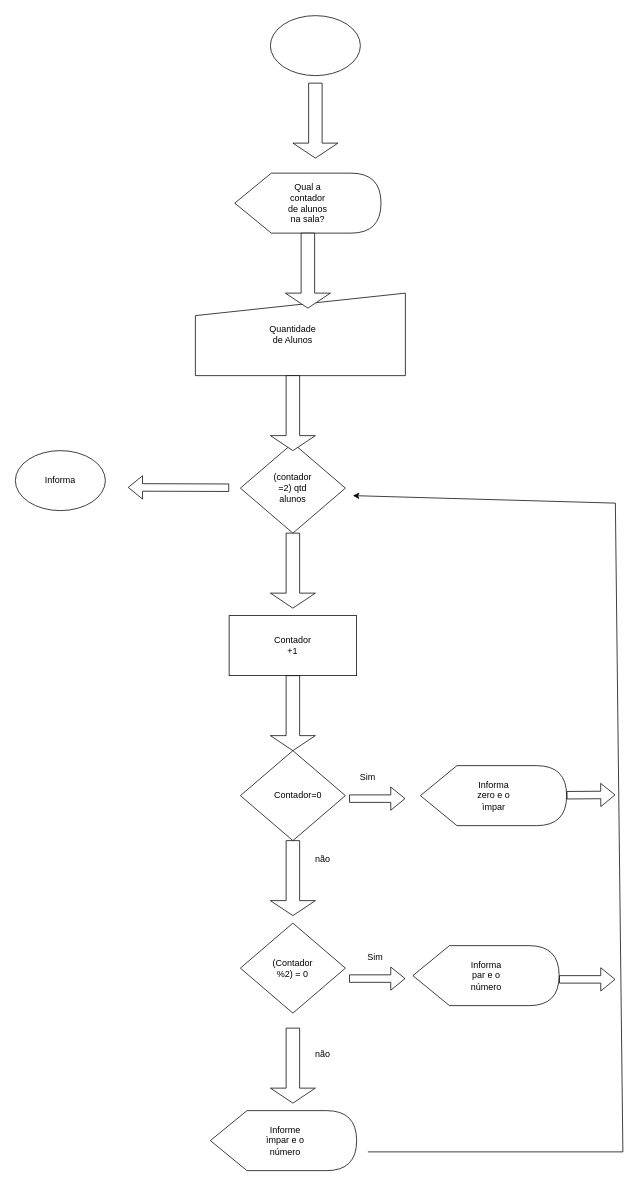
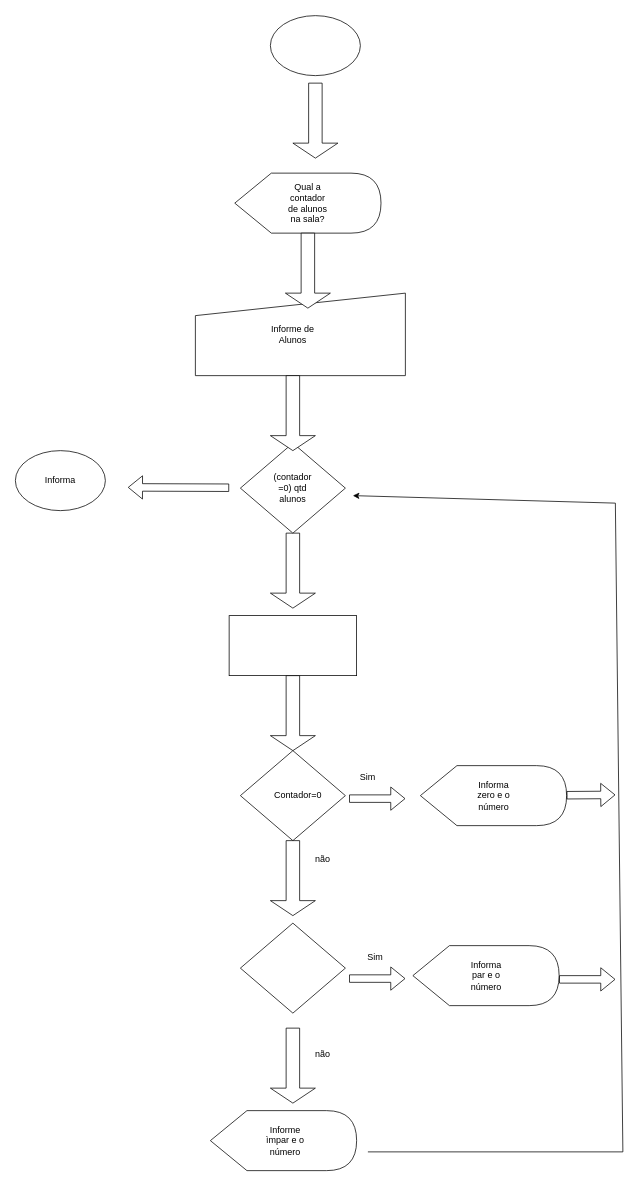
(293, 334) -> (293, 334)
(293, 488) -> (293, 488)
(293, 645) -> none
(494, 795) -> (494, 795)
(293, 968) -> none
